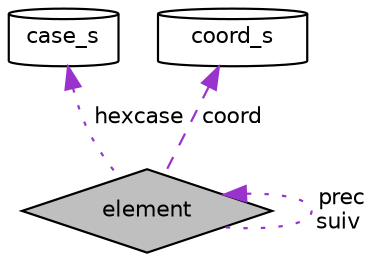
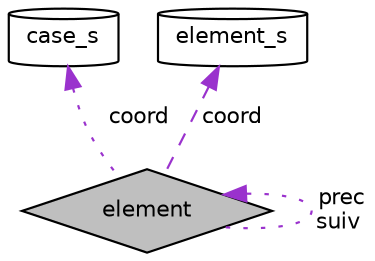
(233, 37) -> (233, 37)
(136, 118) -> (136, 118)
